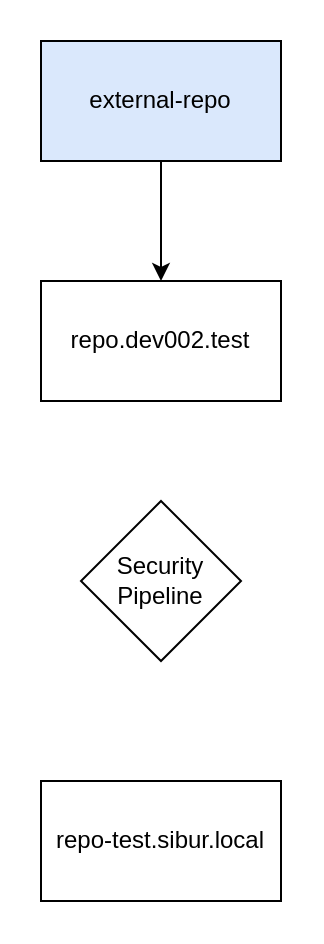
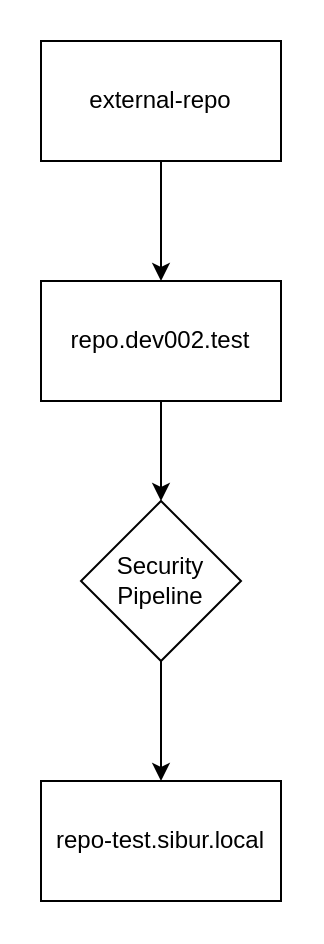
(161, 101) -> (161, 101)
none -> (161, 444)
none -> (161, 714)
